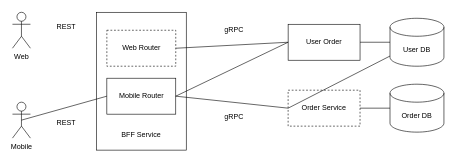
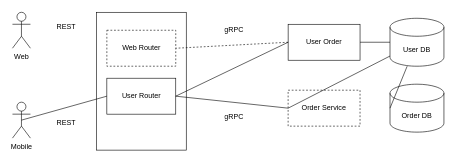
(231, 45) -> (231, 45)
(142, 96) -> (142, 96)
(375, 108) -> (399, 88)
(141, 135) -> none
